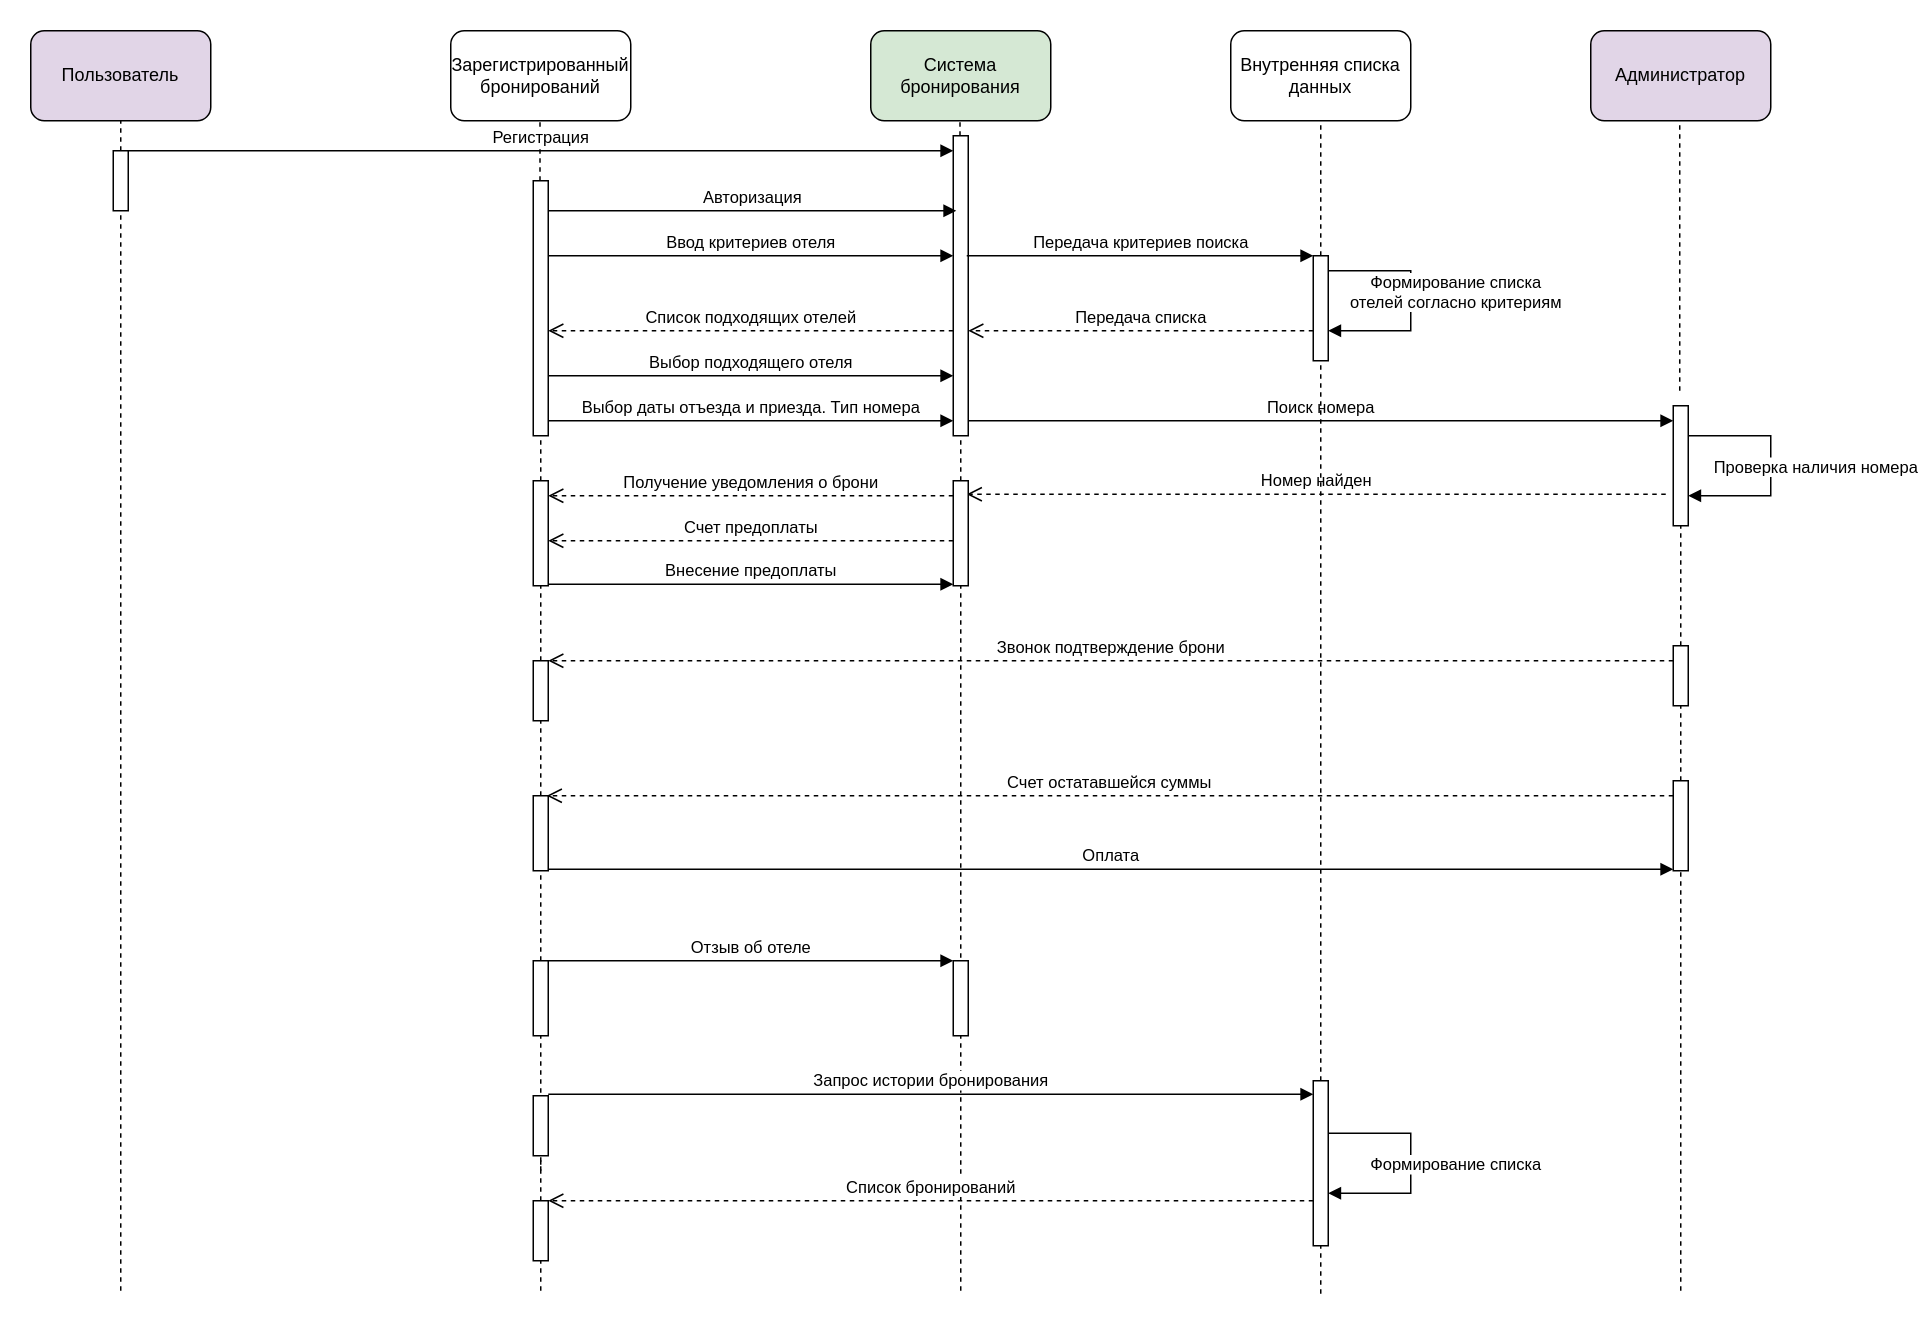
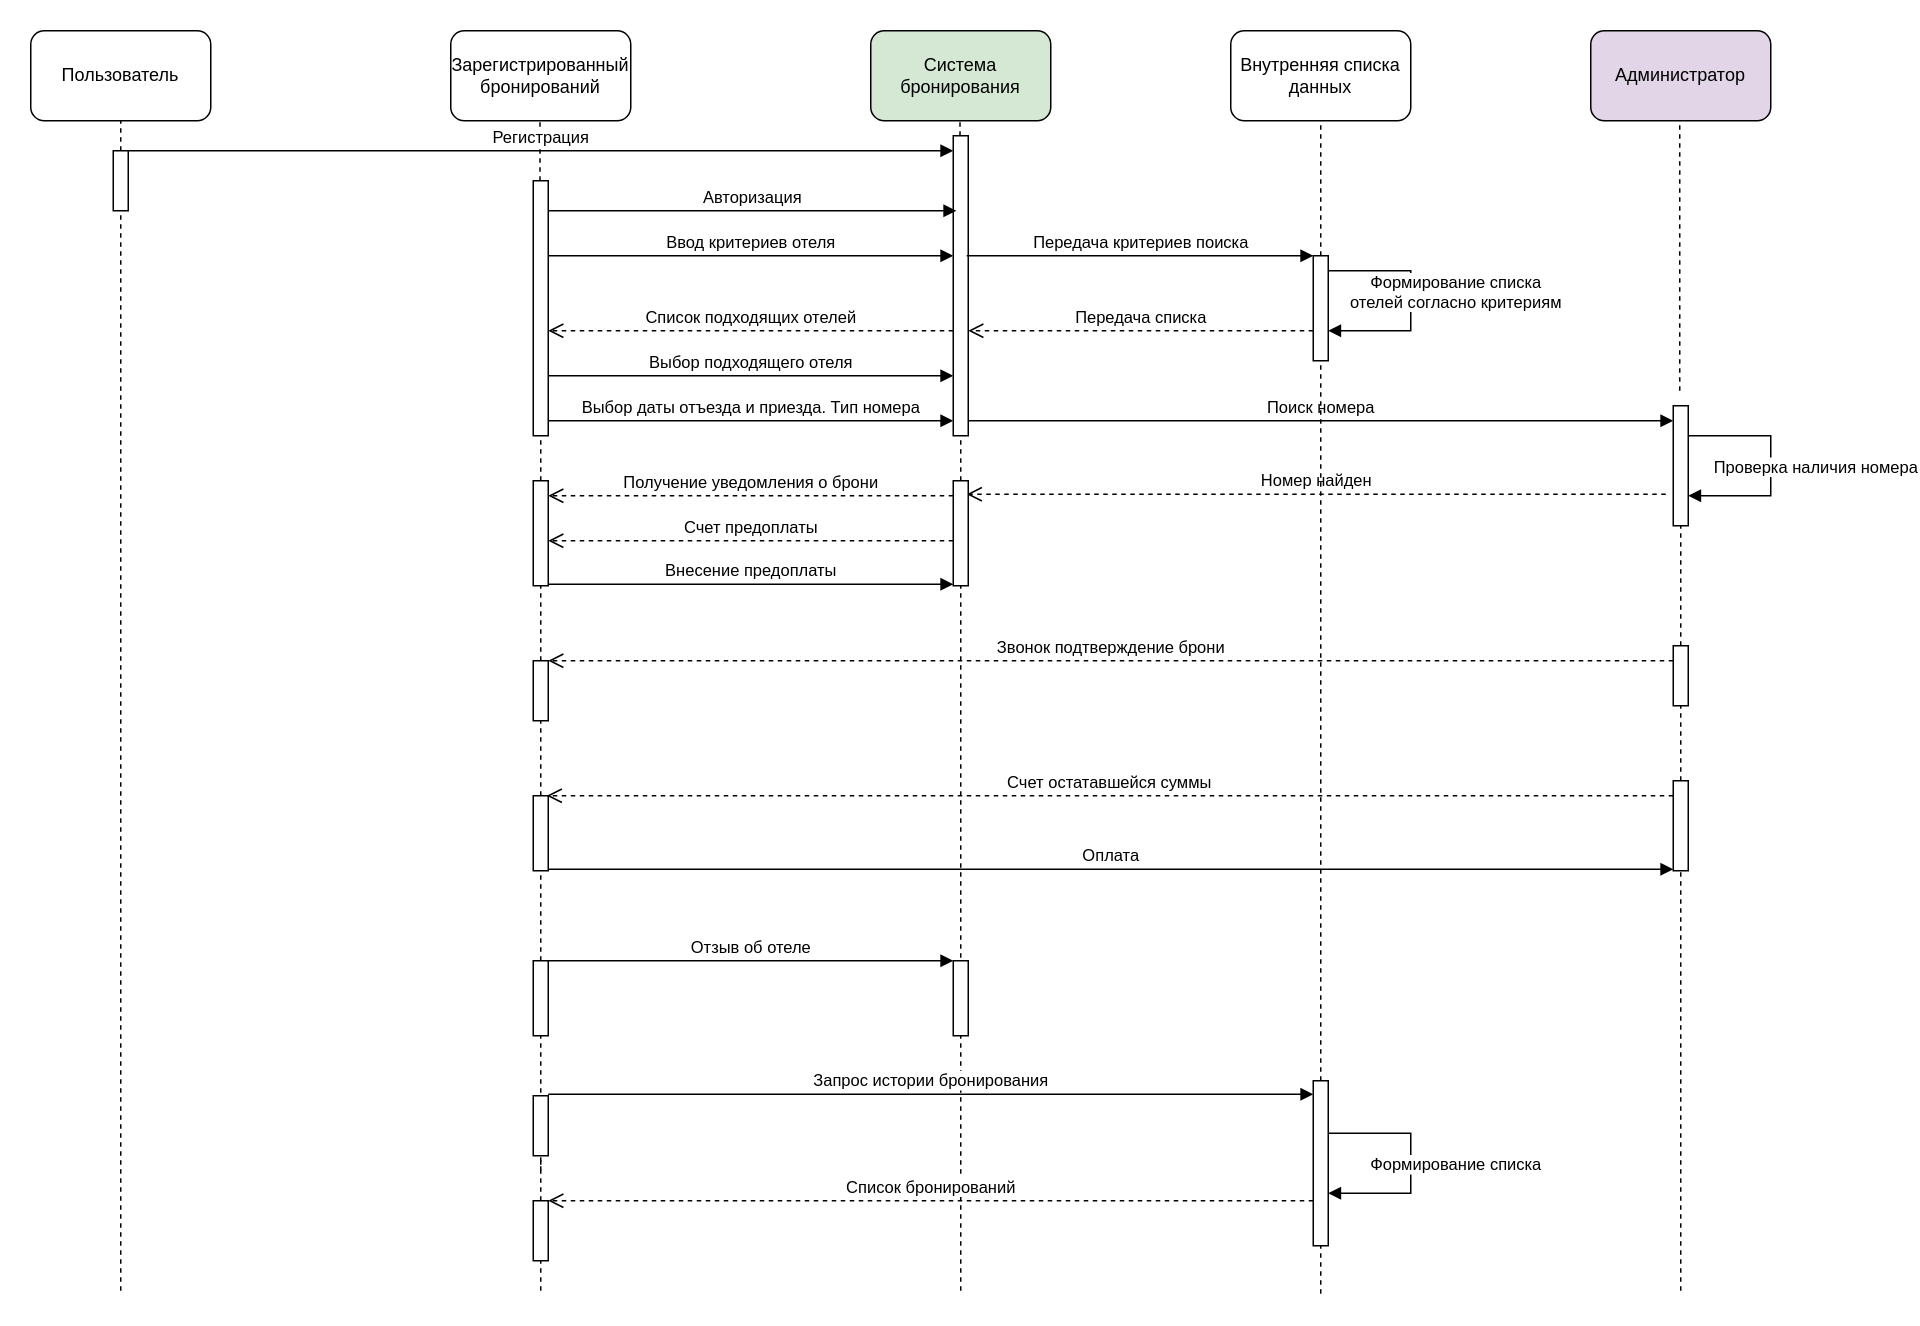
(121, 76) -> (121, 76)
